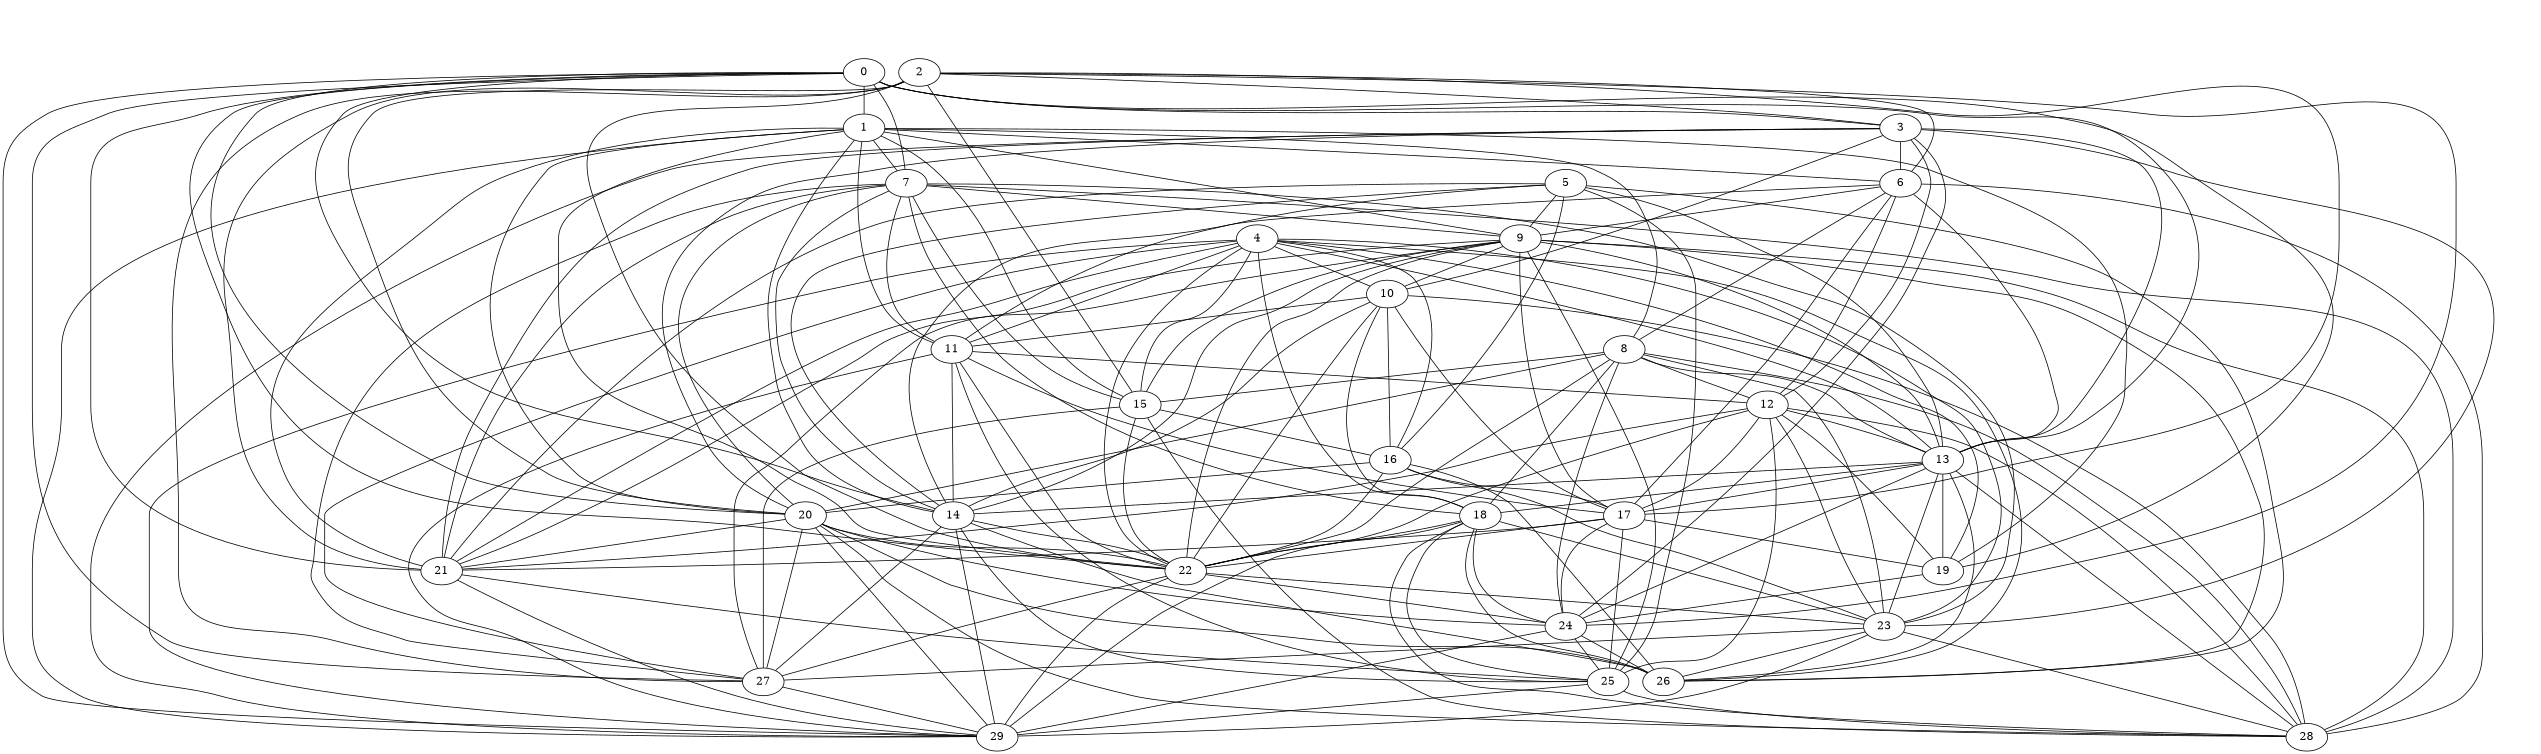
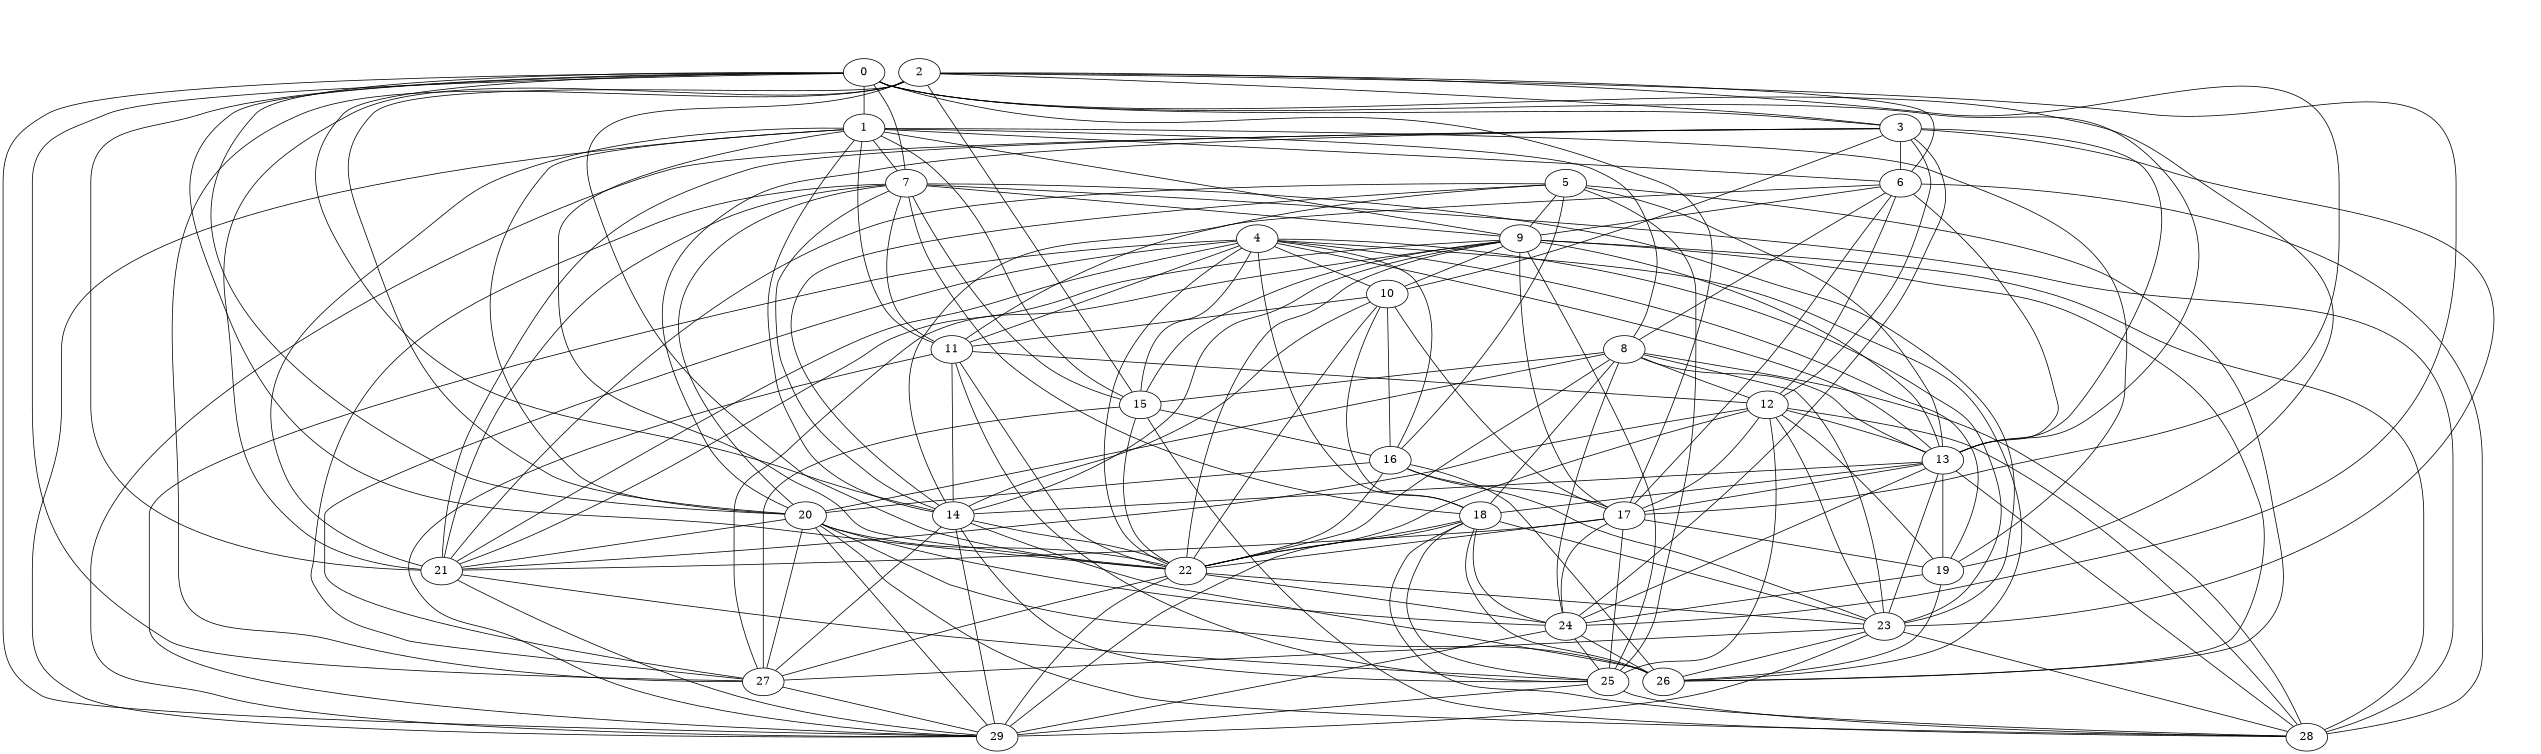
(1873, 377) -> none
(1279, 462) -> (1450, 126)
(1901, 652) -> (1832, 665)
